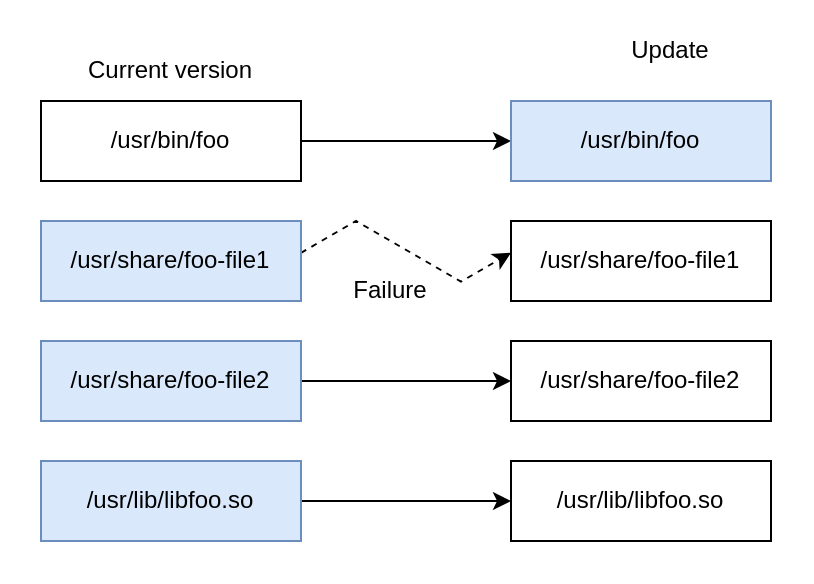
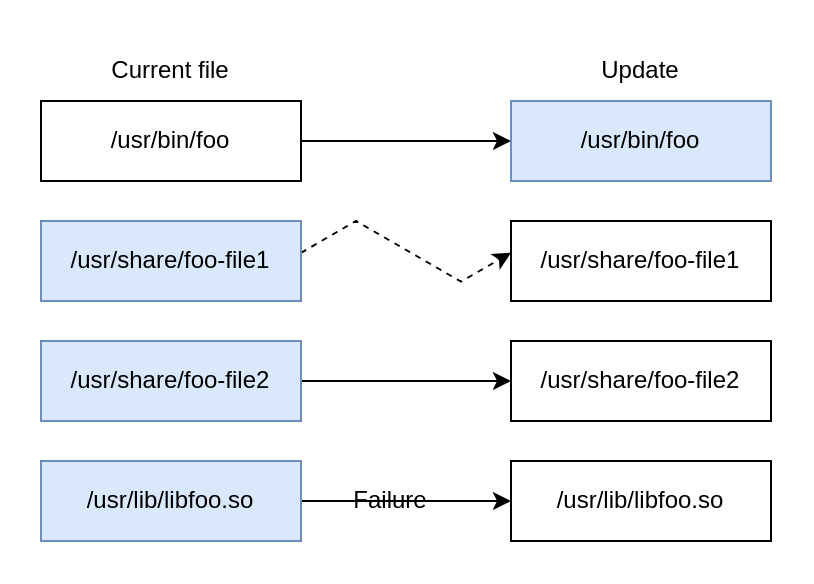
(671, 51) -> (641, 71)
(171, 71) -> (171, 71)
(391, 291) -> (391, 501)
